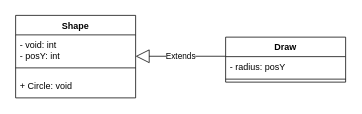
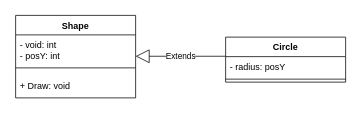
(285, 47) -> (285, 47)
(48, 86) -> (45, 86)
